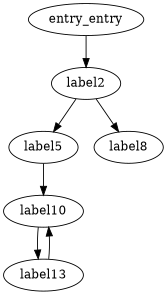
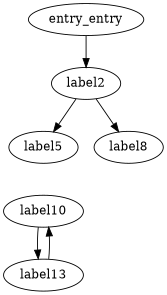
(43, 175) -> none
